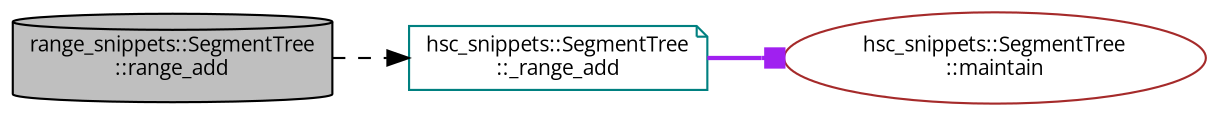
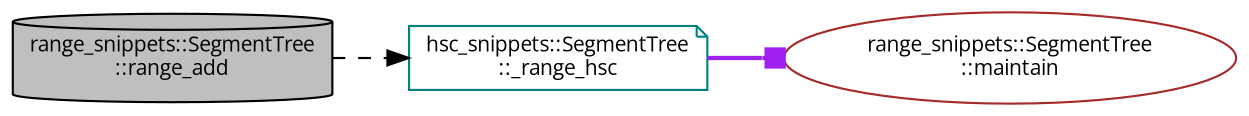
(558, 58) -> (558, 58)
(995, 58) -> (1010, 58)
